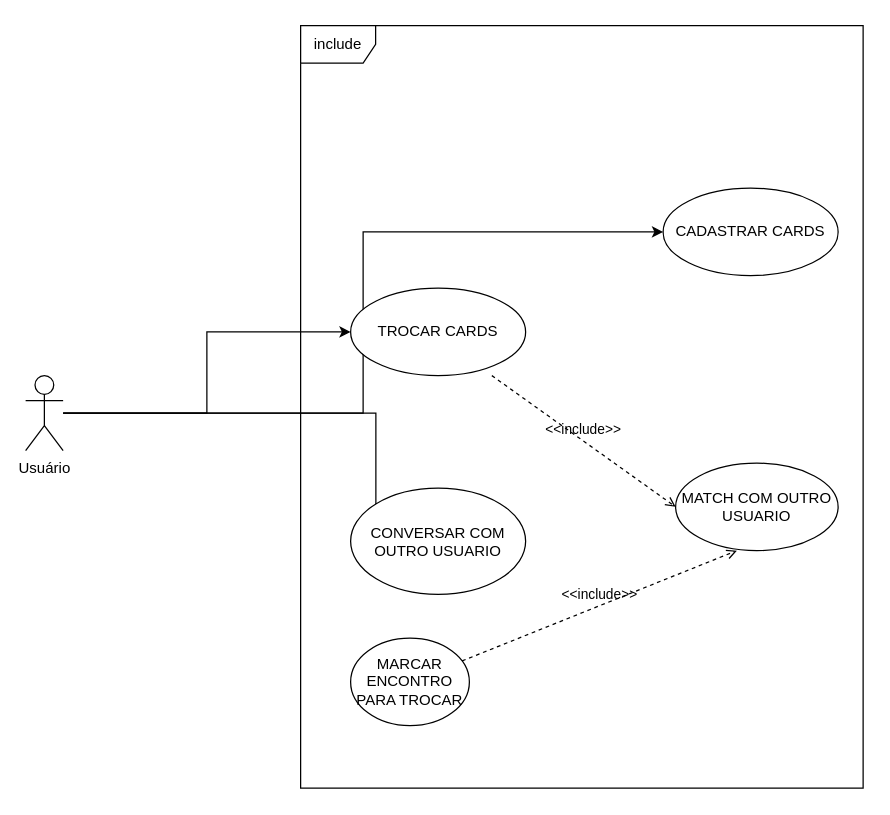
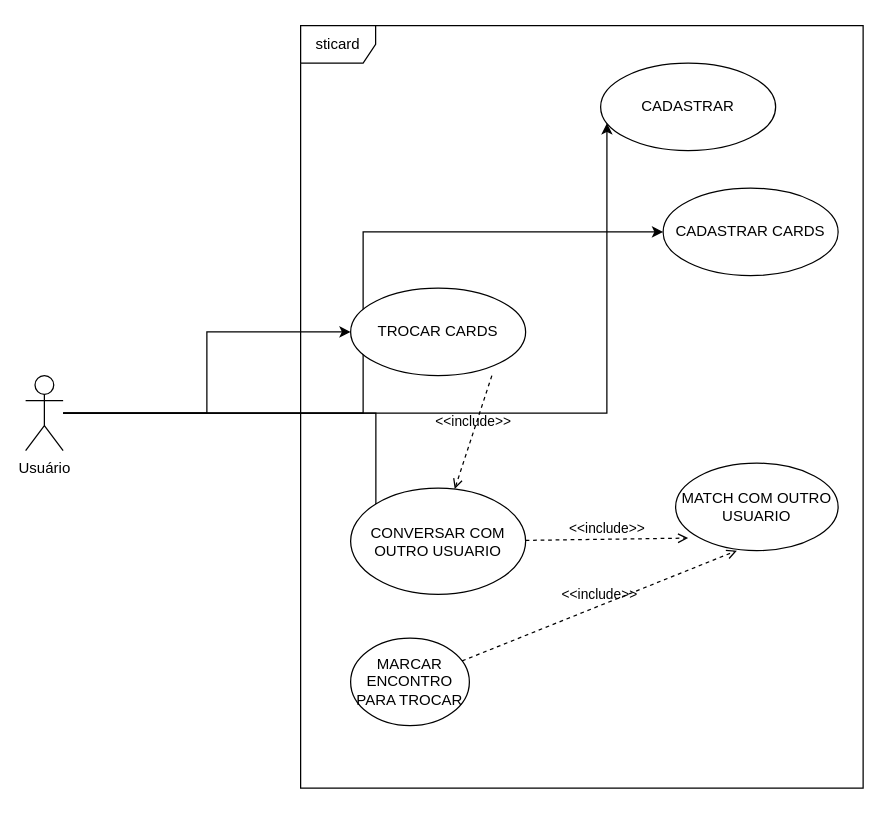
(338, 44) -> (338, 44)
none -> (688, 107)
none -> (607, 302)
(611, 460) -> (474, 431)
none -> (605, 539)
